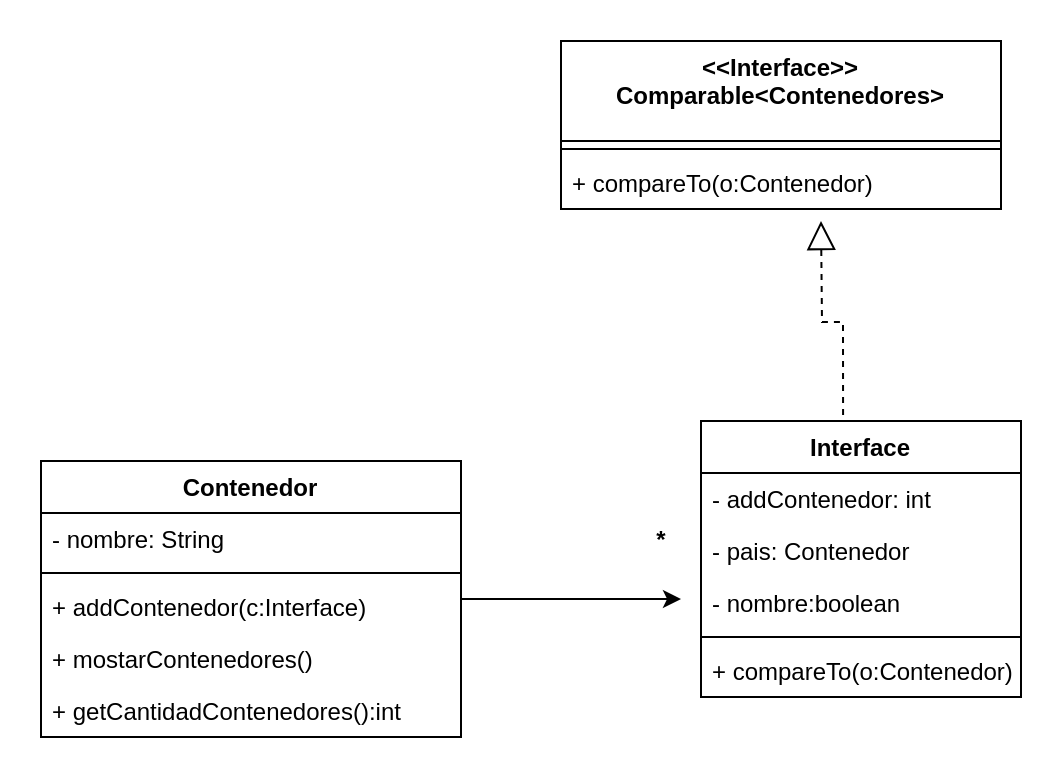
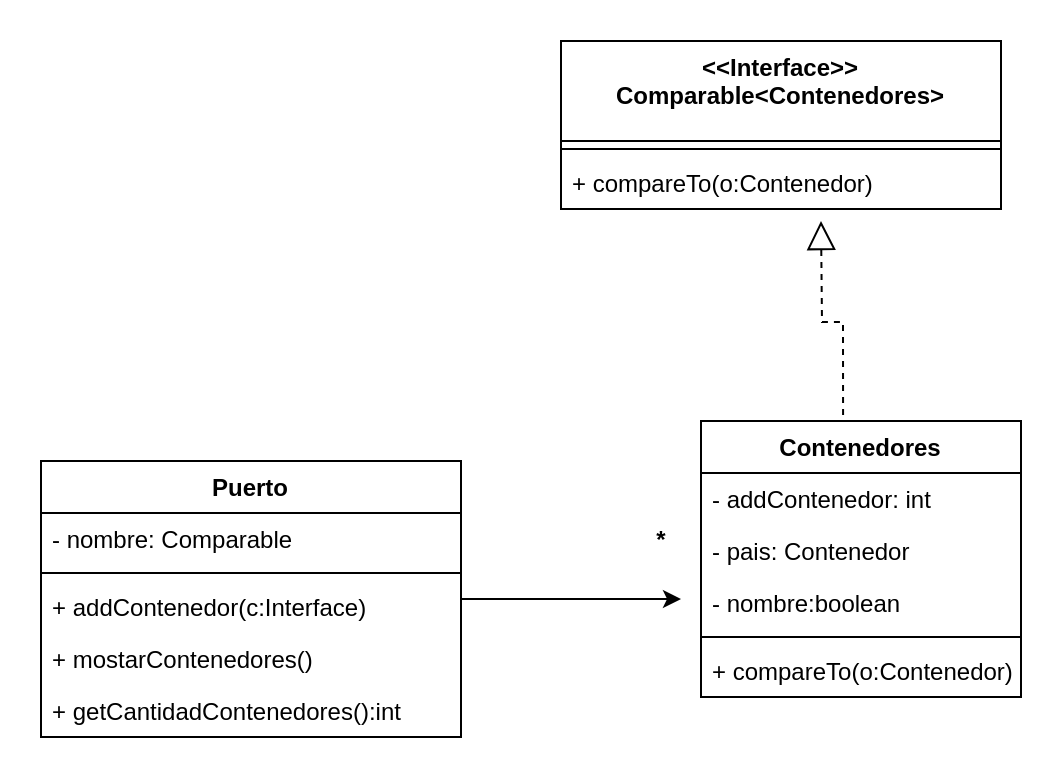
(860, 448) -> (860, 448)
(250, 488) -> (250, 488)
(147, 540) -> (174, 540)
